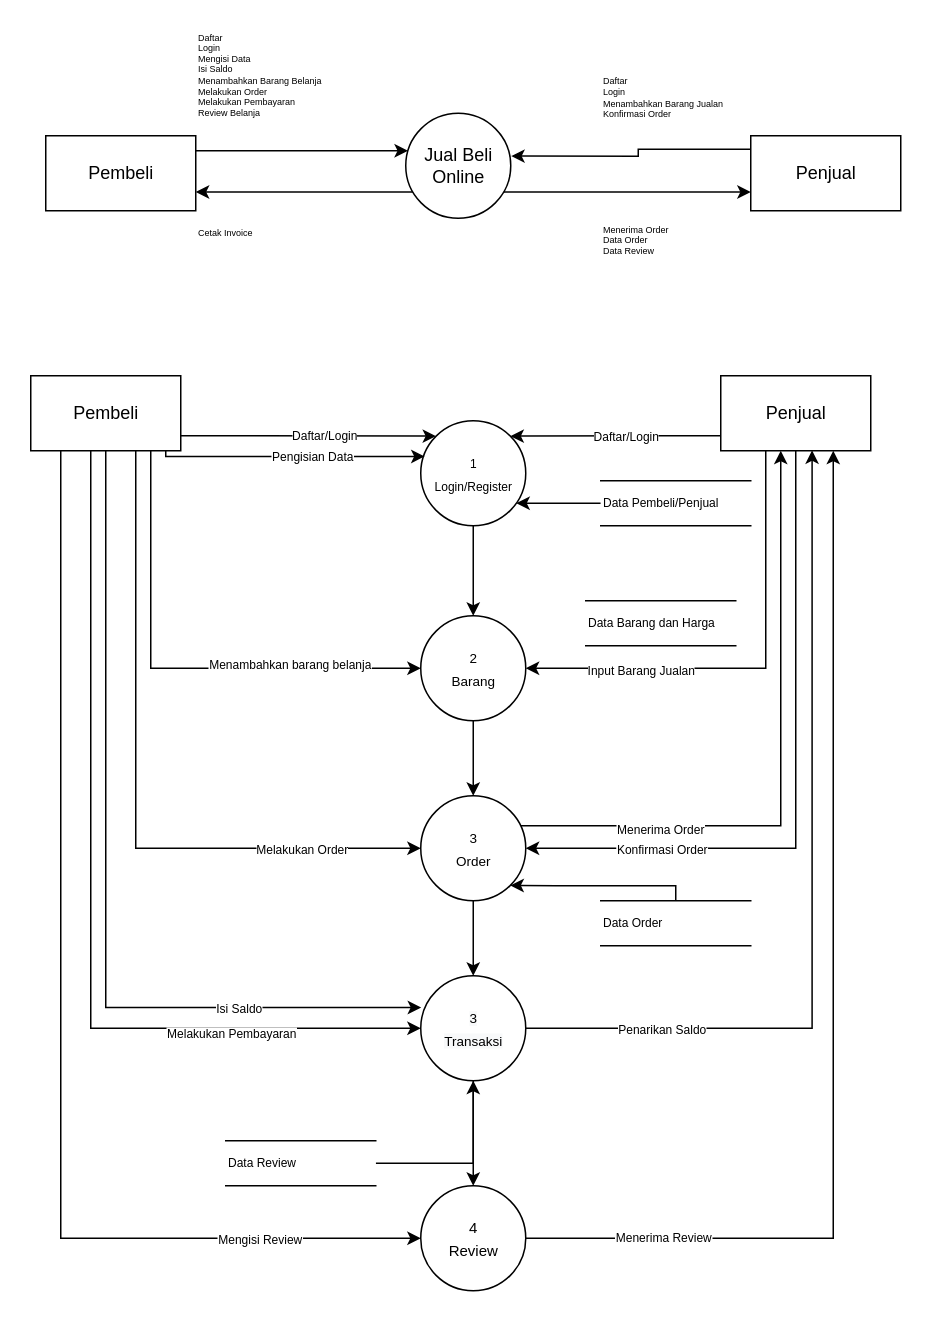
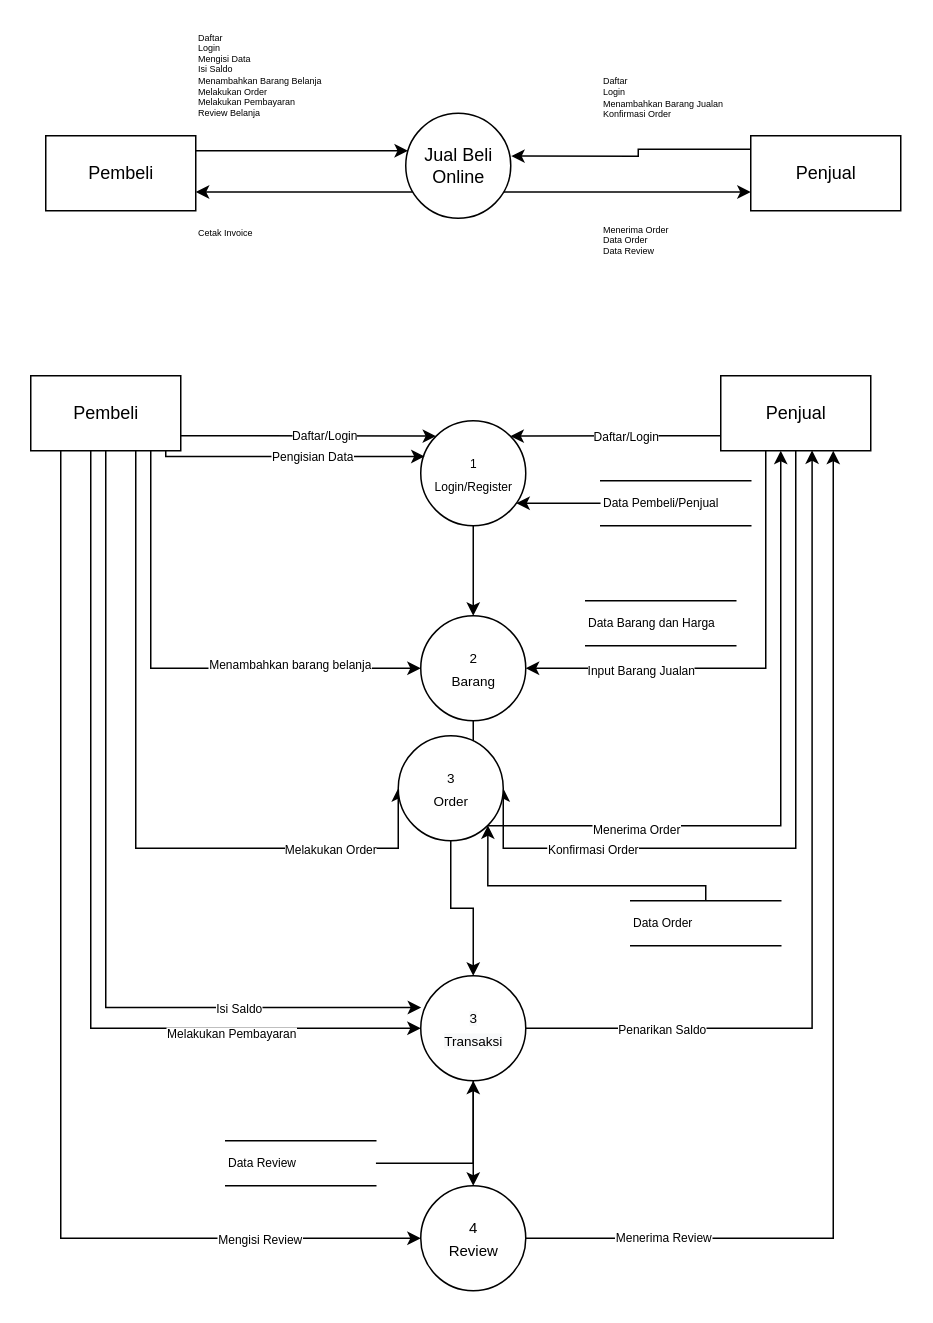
(473, 848) -> (451, 788)
(676, 923) -> (706, 923)
